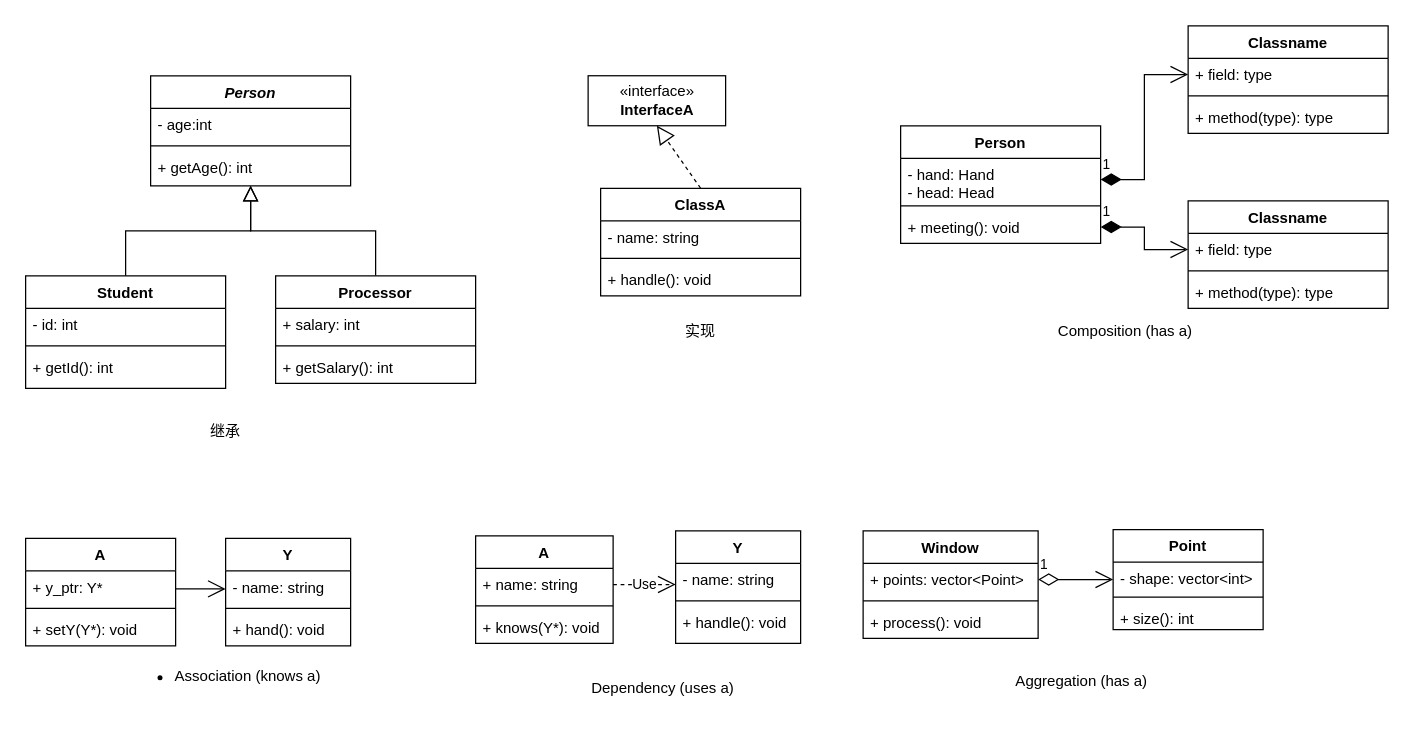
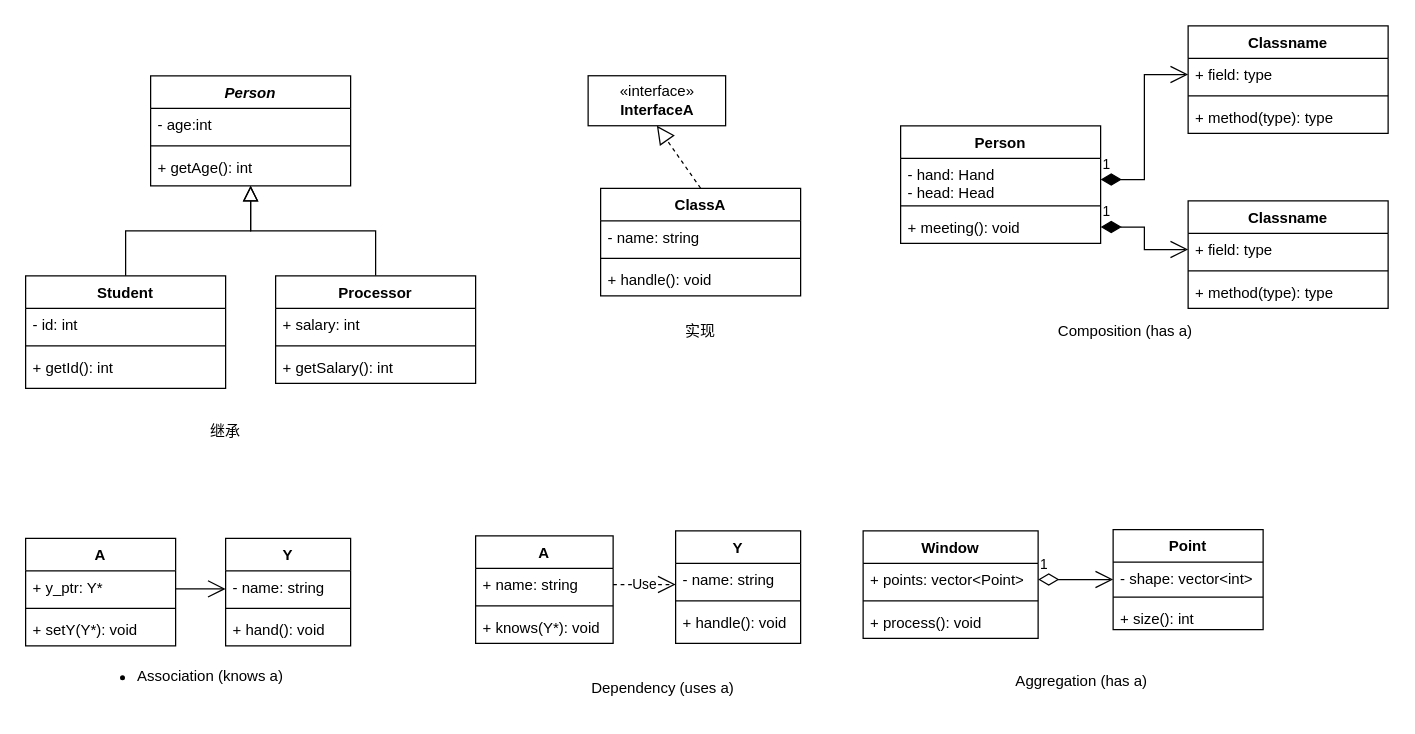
(226, 688) -> (188, 688)
